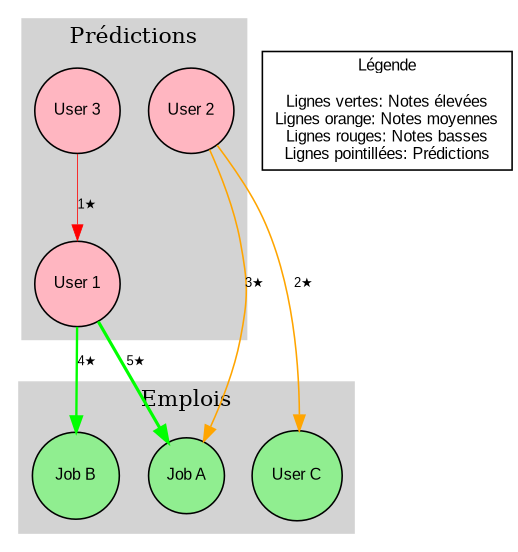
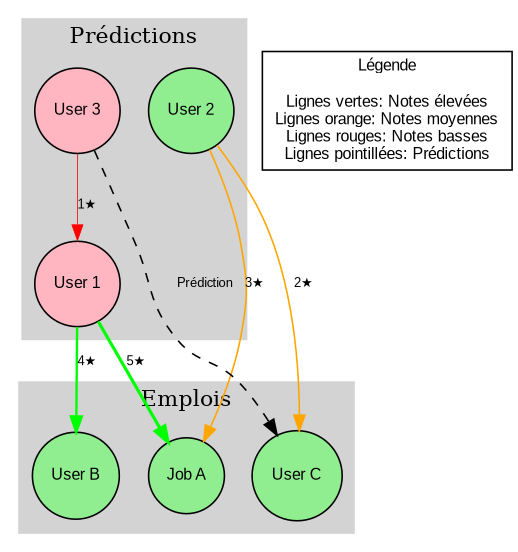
(191, 111) -> (191, 111)
none -> (156, 305)
(76, 476) -> (76, 476)
